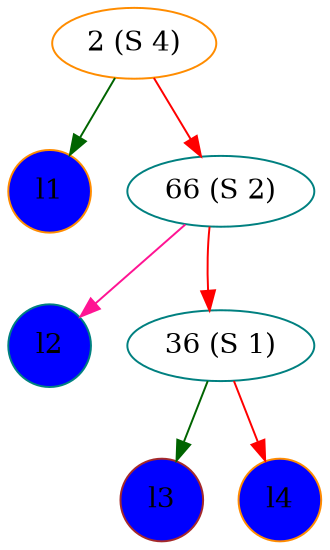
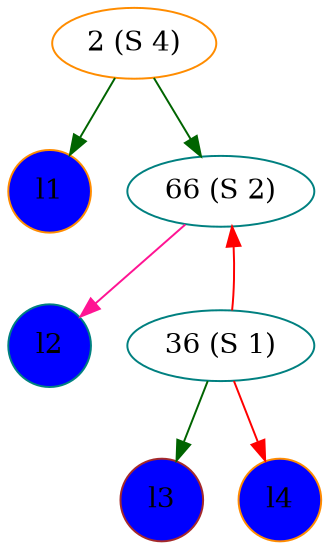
(172, 109) -> (172, 109)
(208, 258) -> (234, 279)
